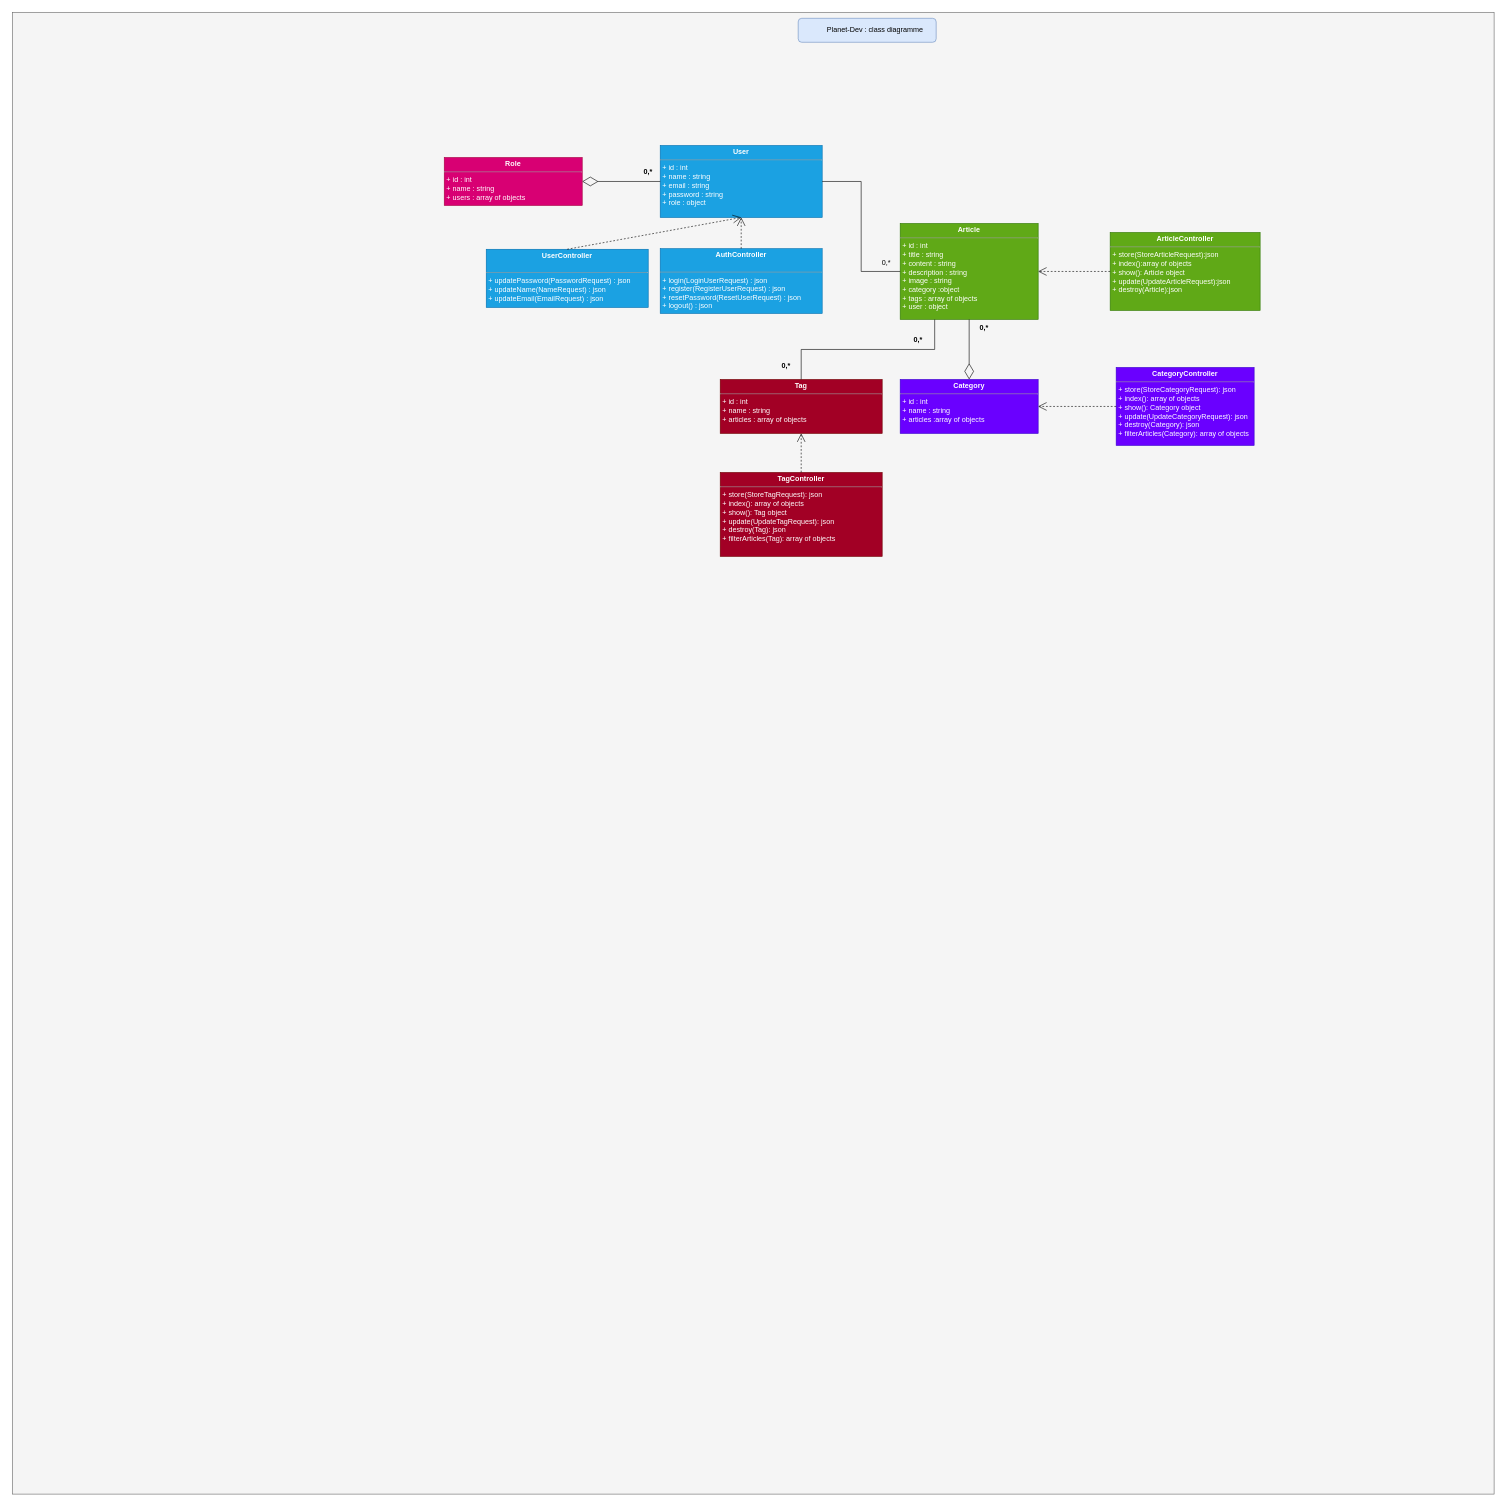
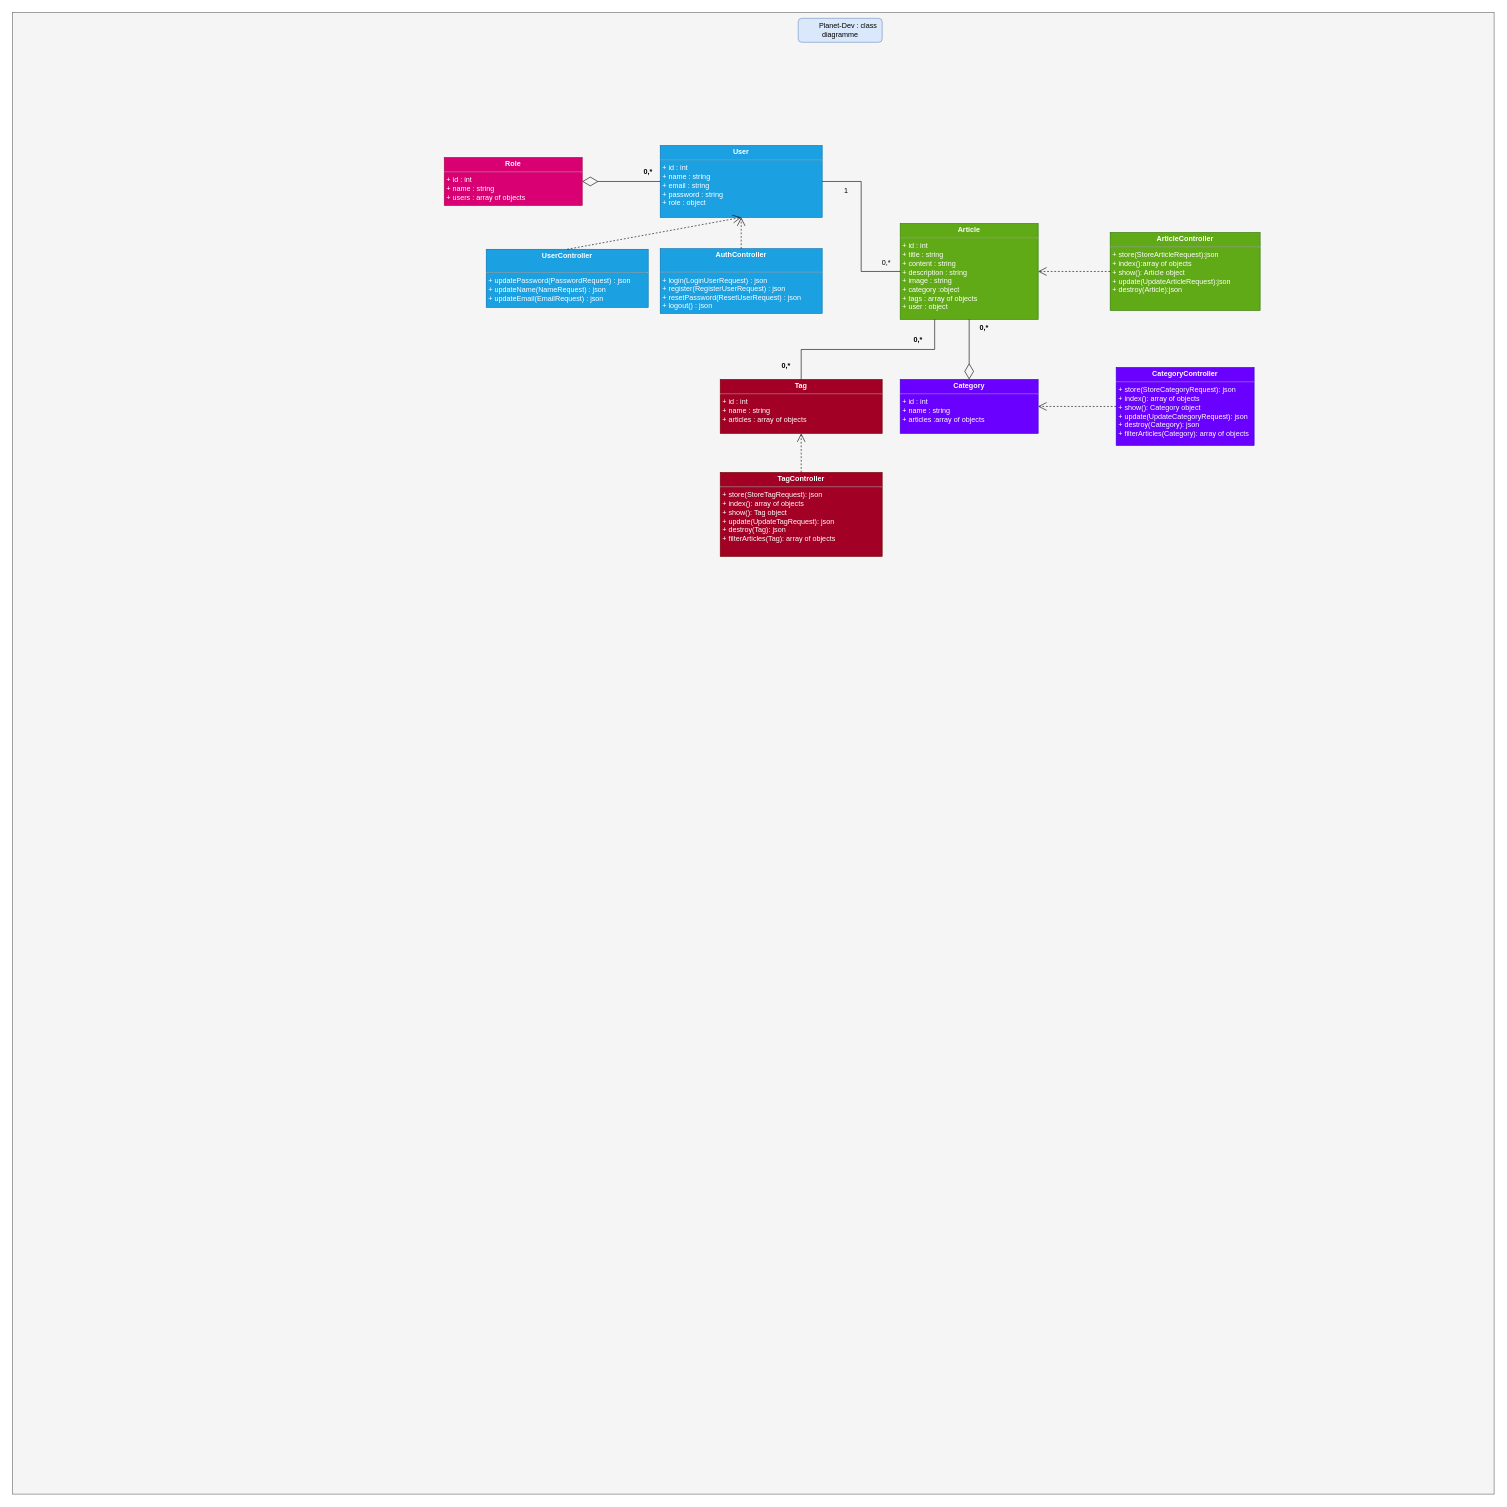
(867, 30) -> (840, 30)
none -> (846, 191)
